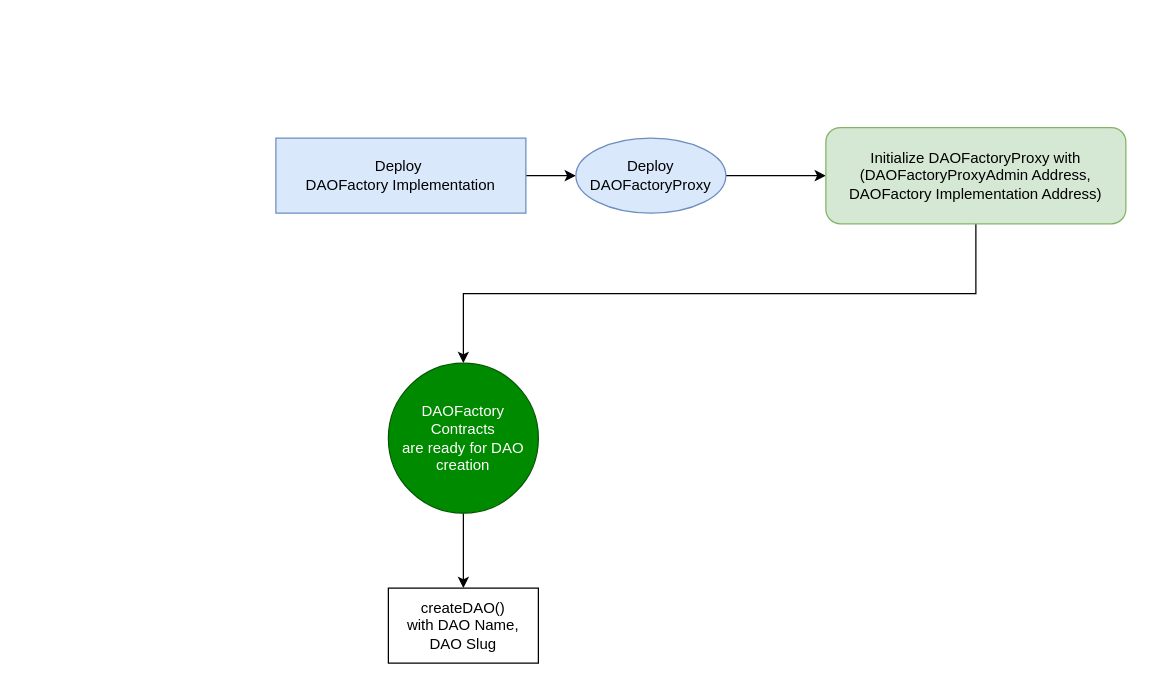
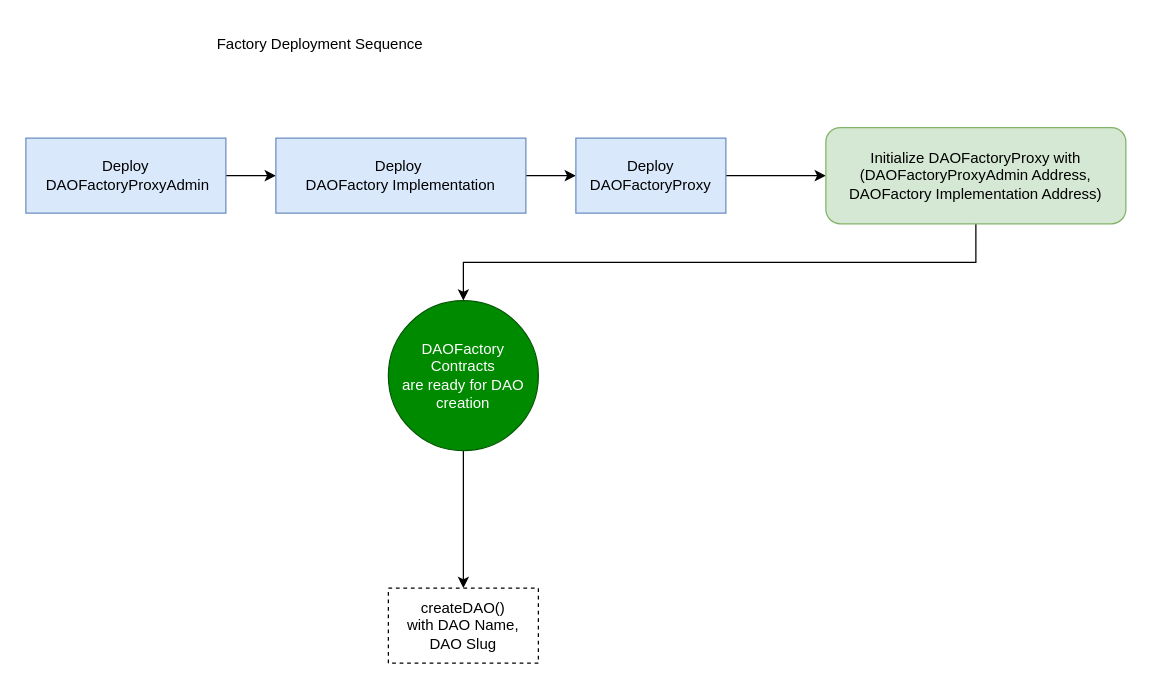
none -> (319, 44)
none -> (126, 176)
none -> (247, 176)
(651, 176) -> (651, 176)
(463, 438) -> (463, 376)
(463, 626) -> (463, 626)
